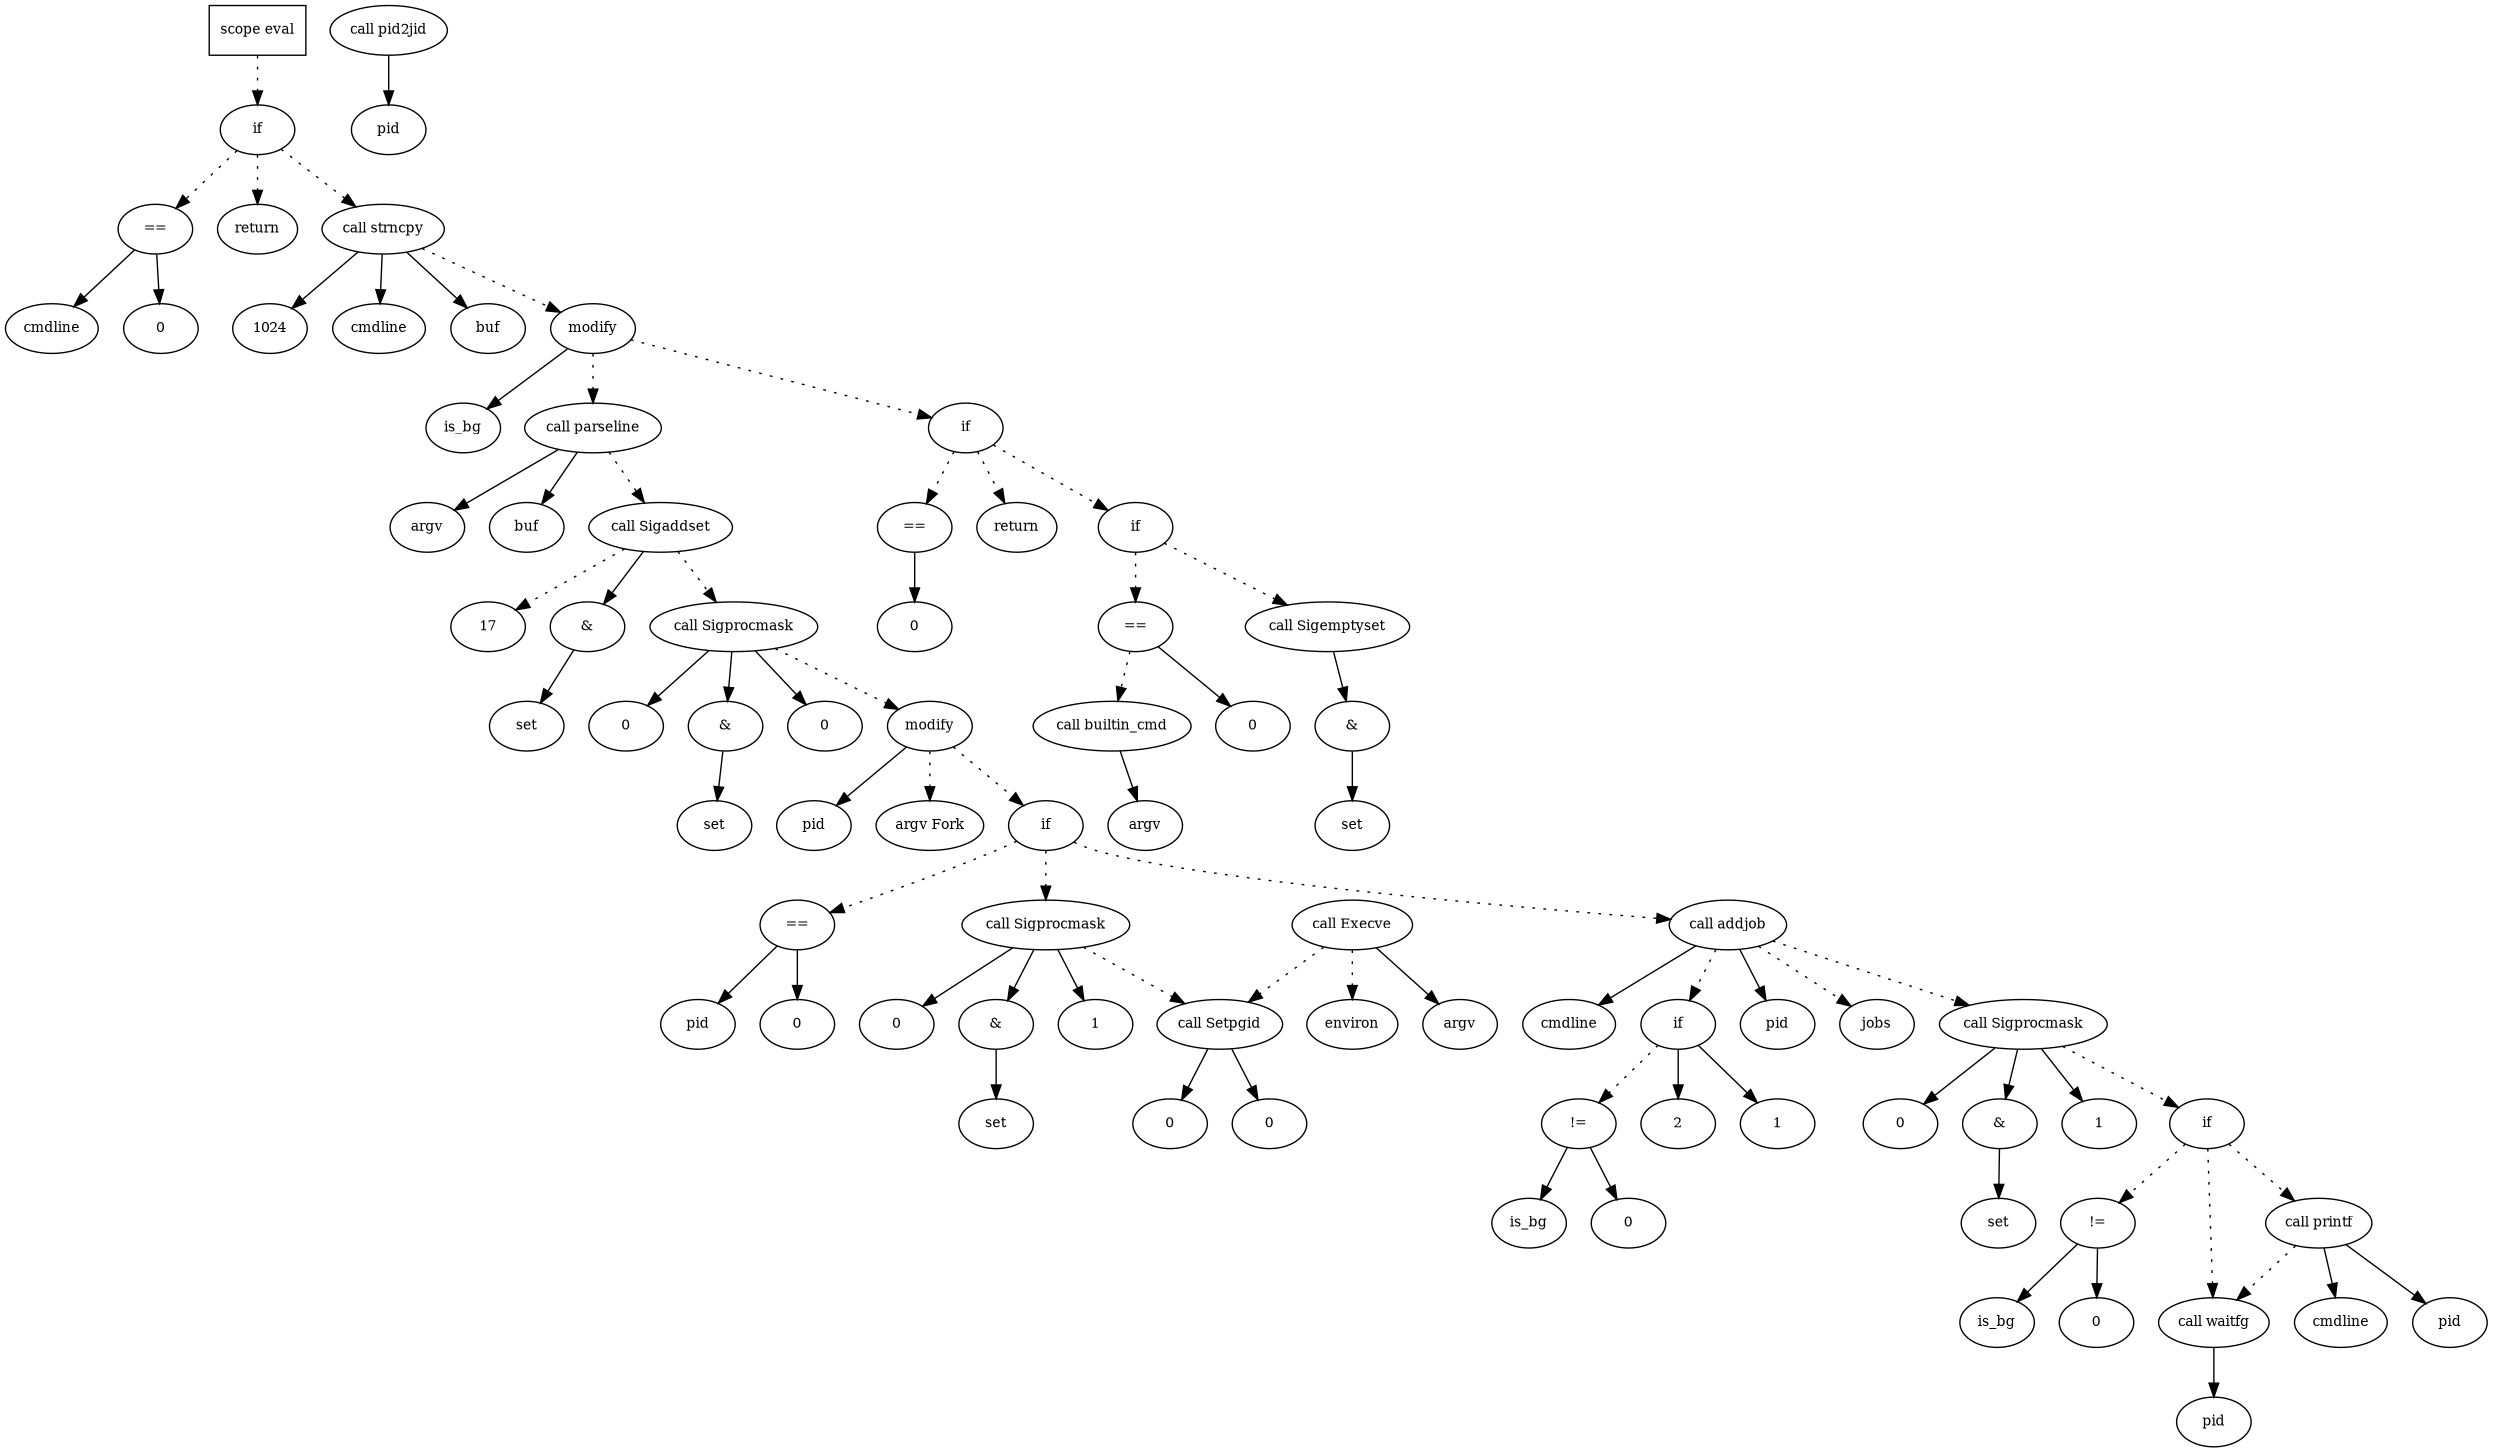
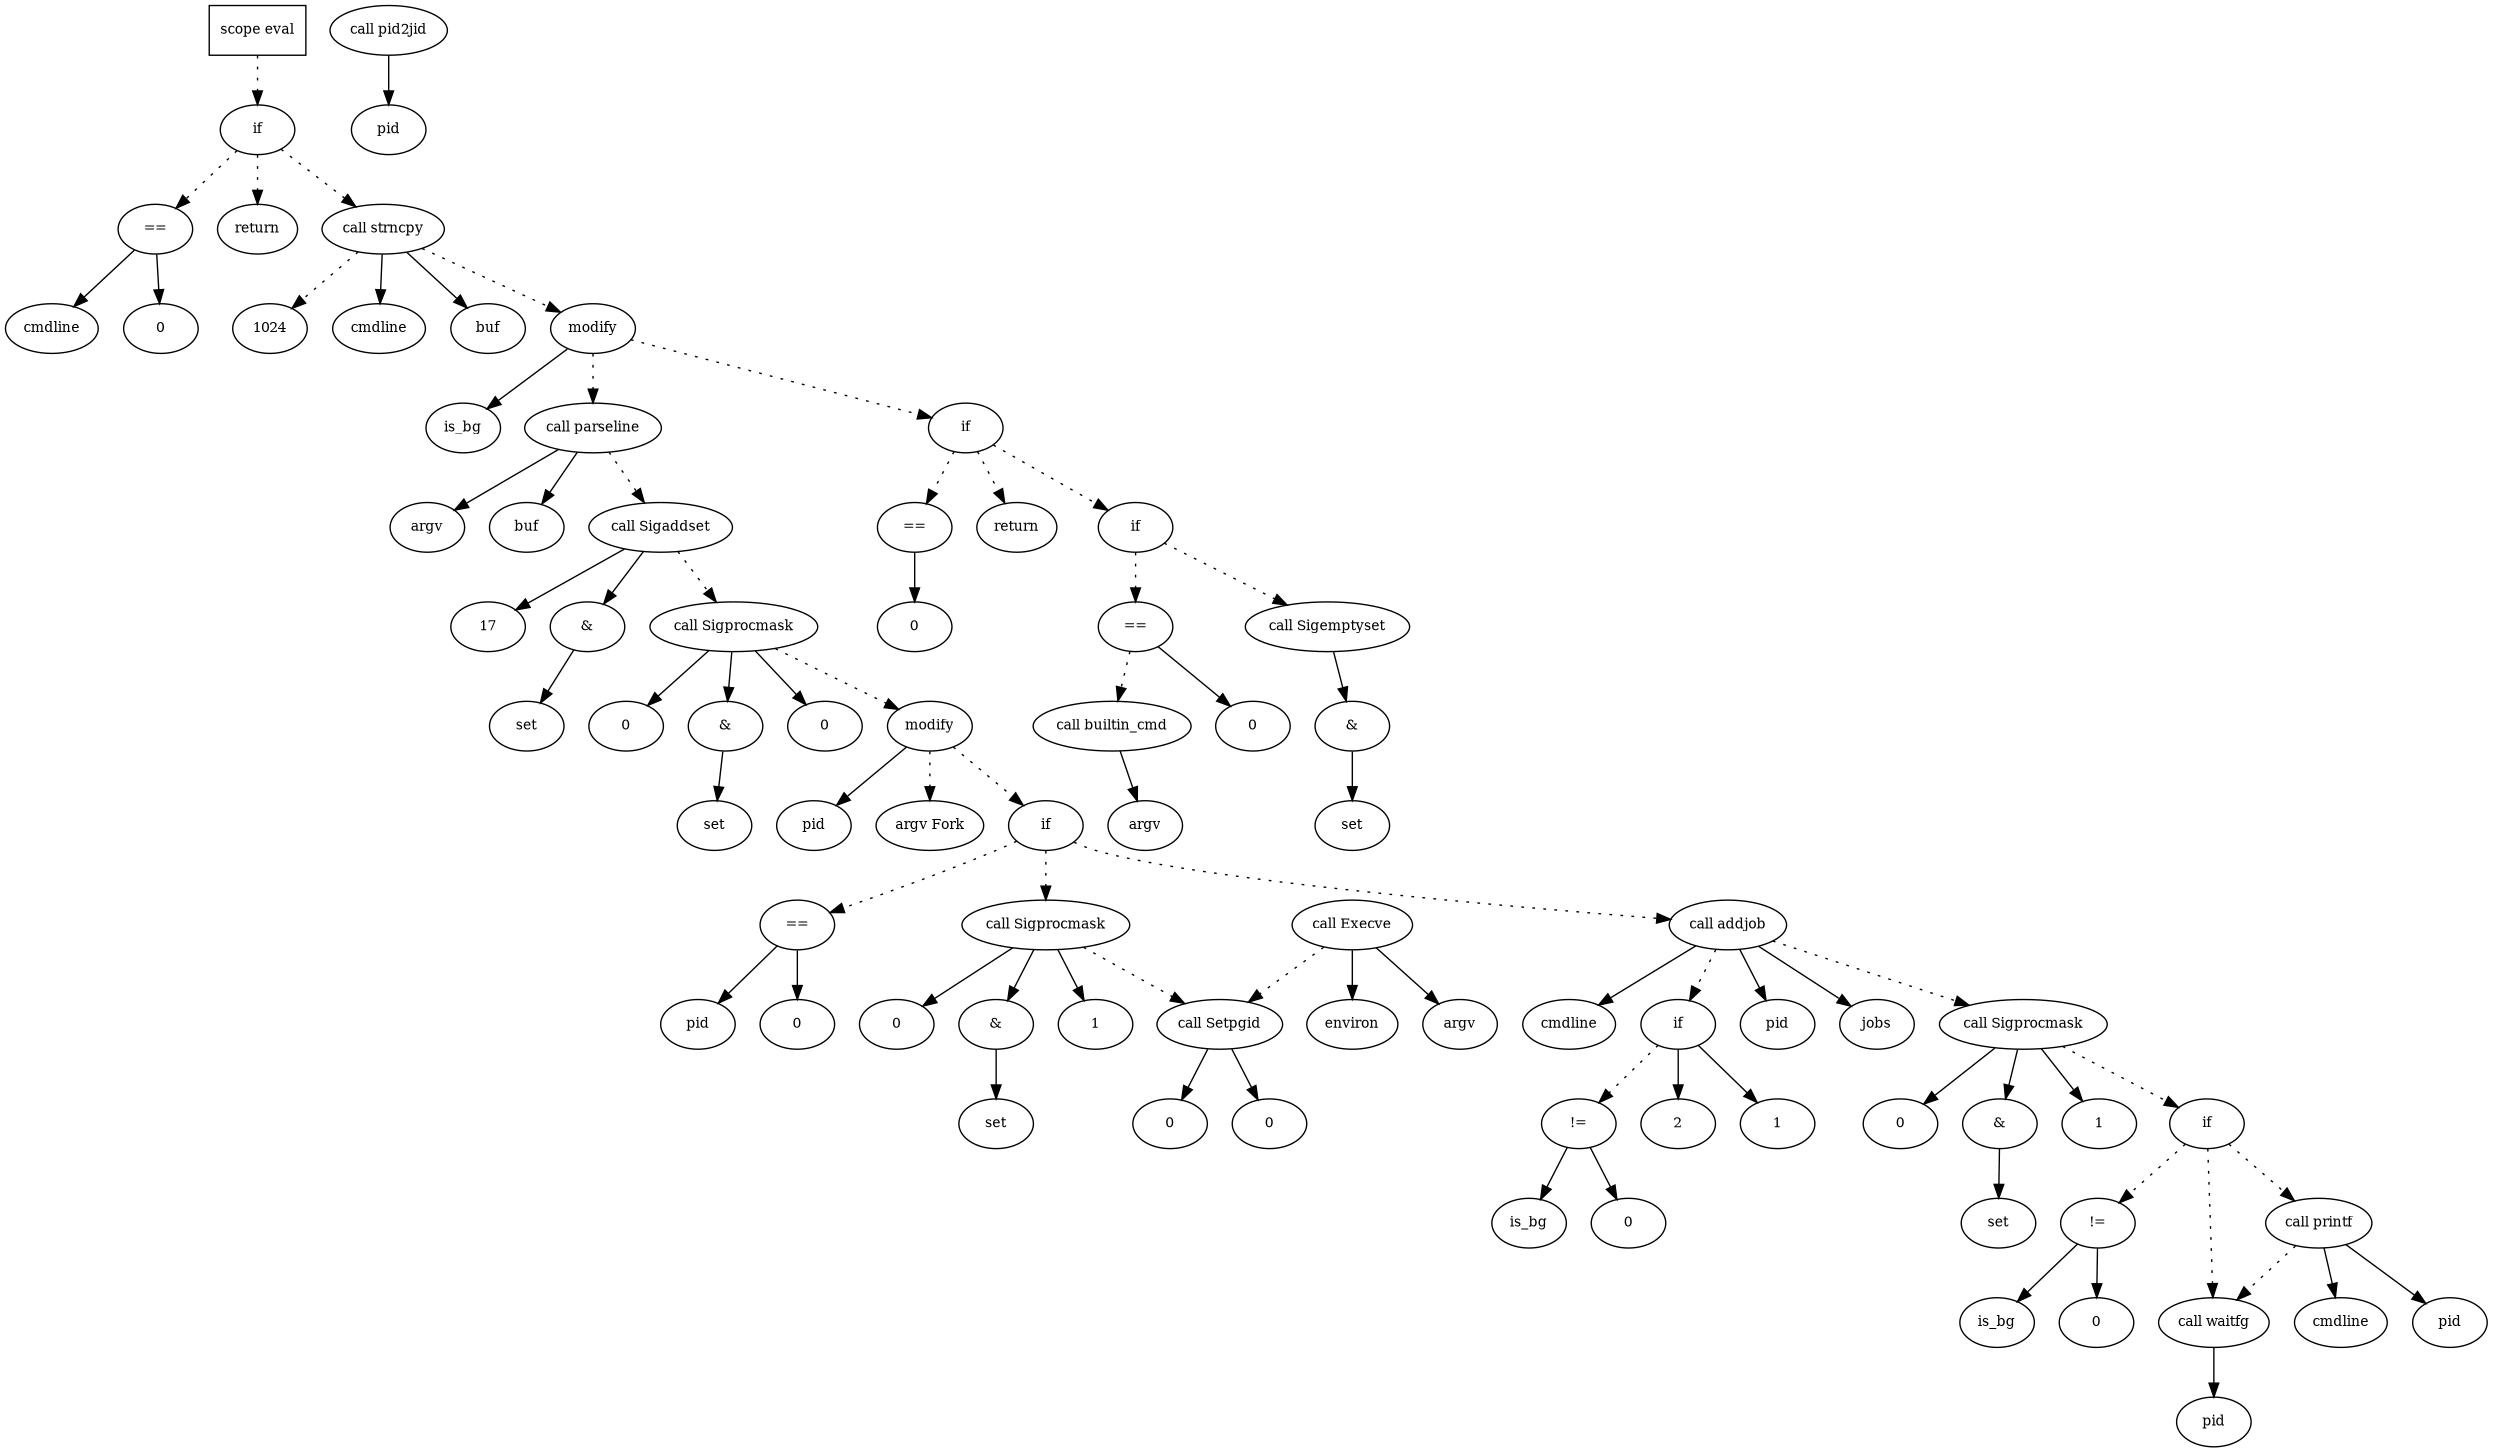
(330, 276) -> (330, 276)
(576, 576) -> (576, 576)
(1352, 968) -> (1352, 968)
(1799, 972) -> (1799, 972)
